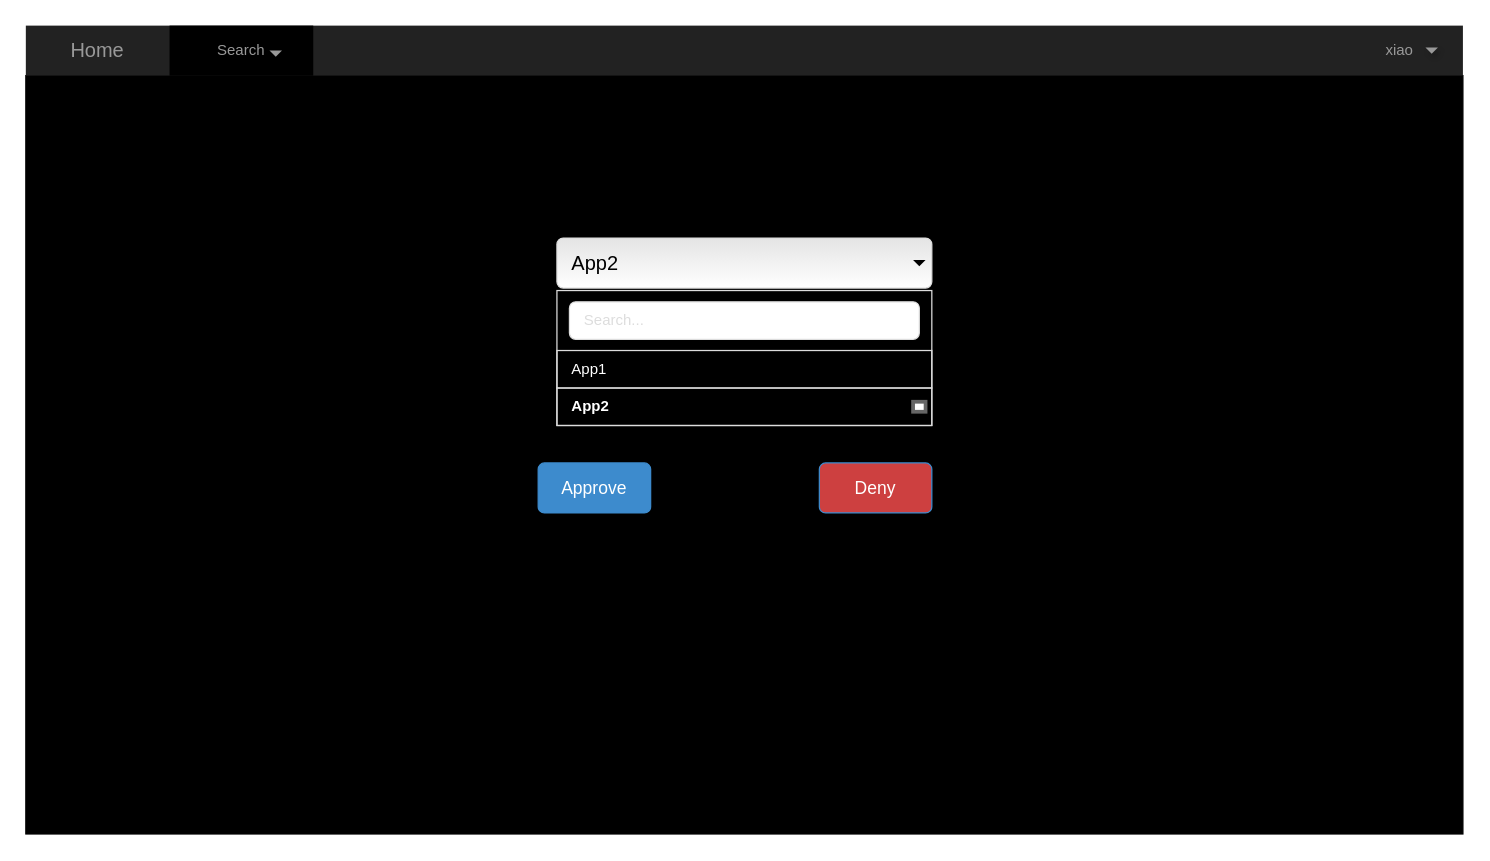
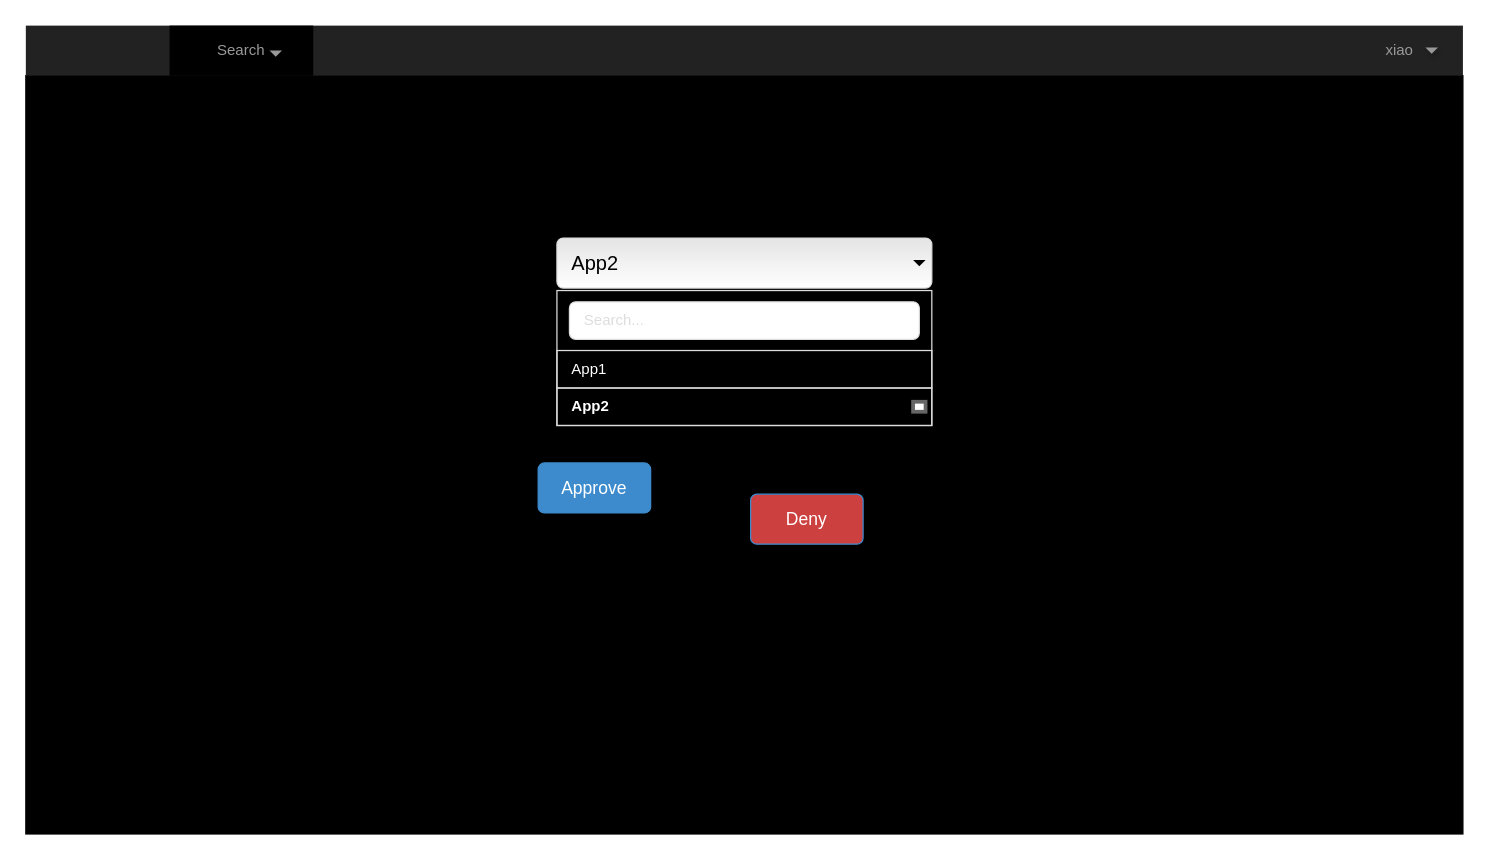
(98, 51) -> none
(876, 488) -> (807, 519)
